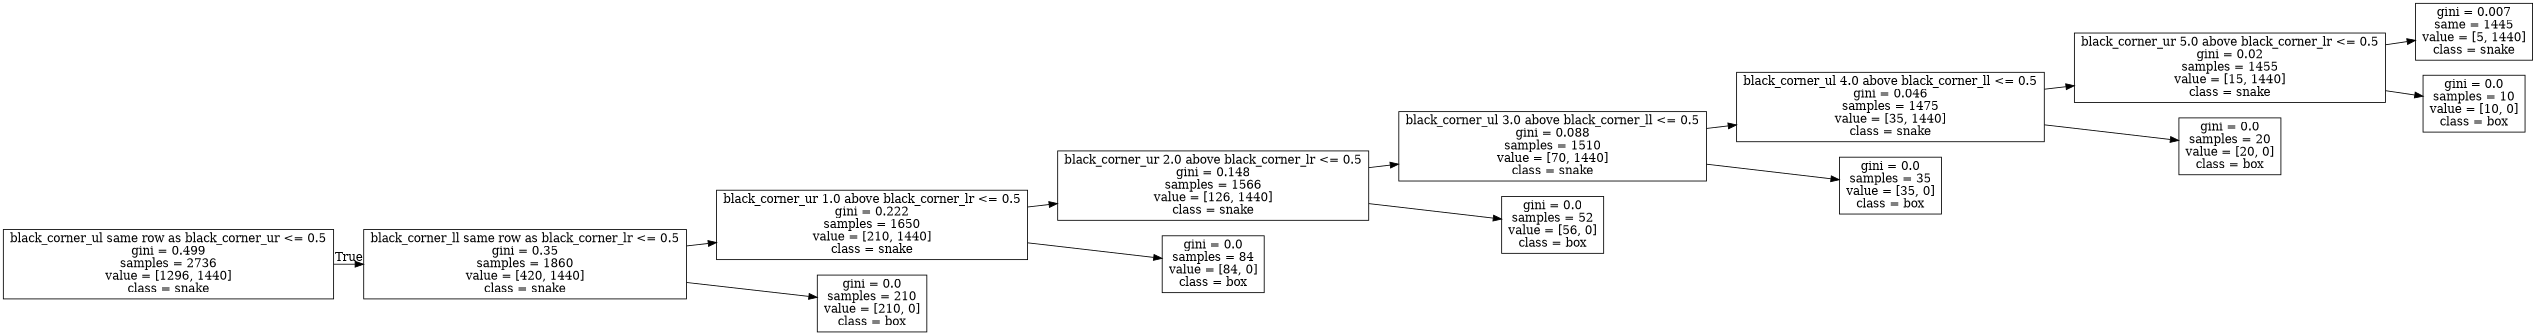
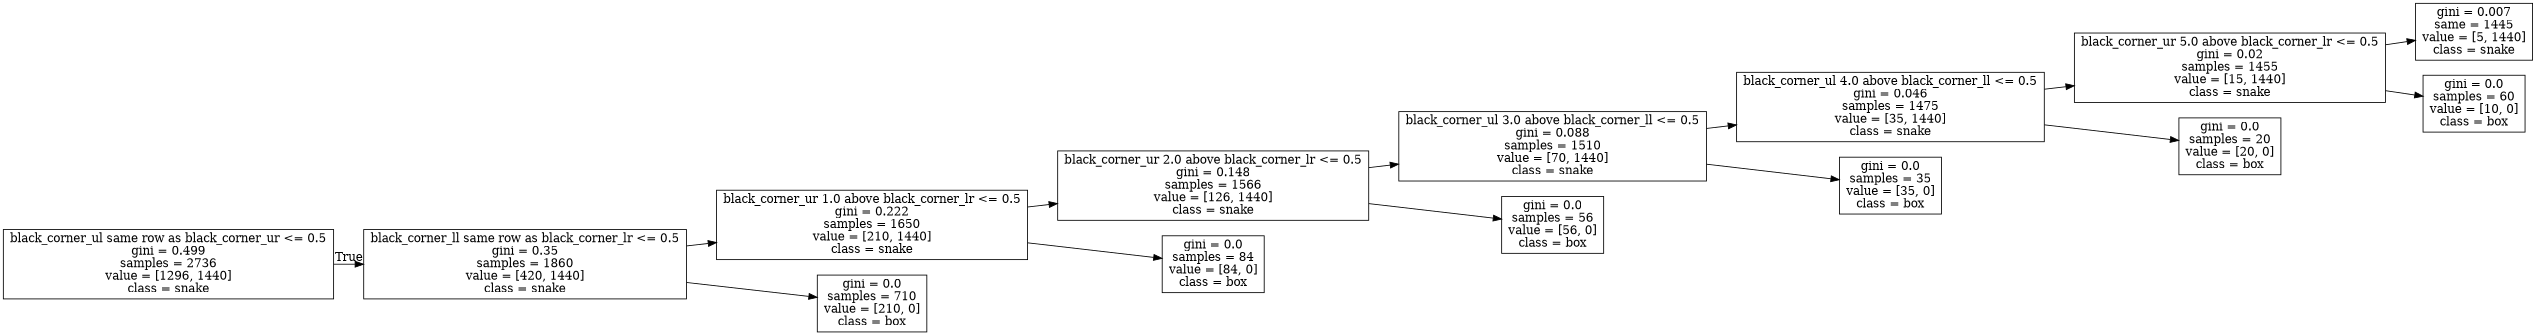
(2474, 104) -> (2474, 104)
(1553, 225) -> (1553, 225)
(872, 304) -> (872, 304)
